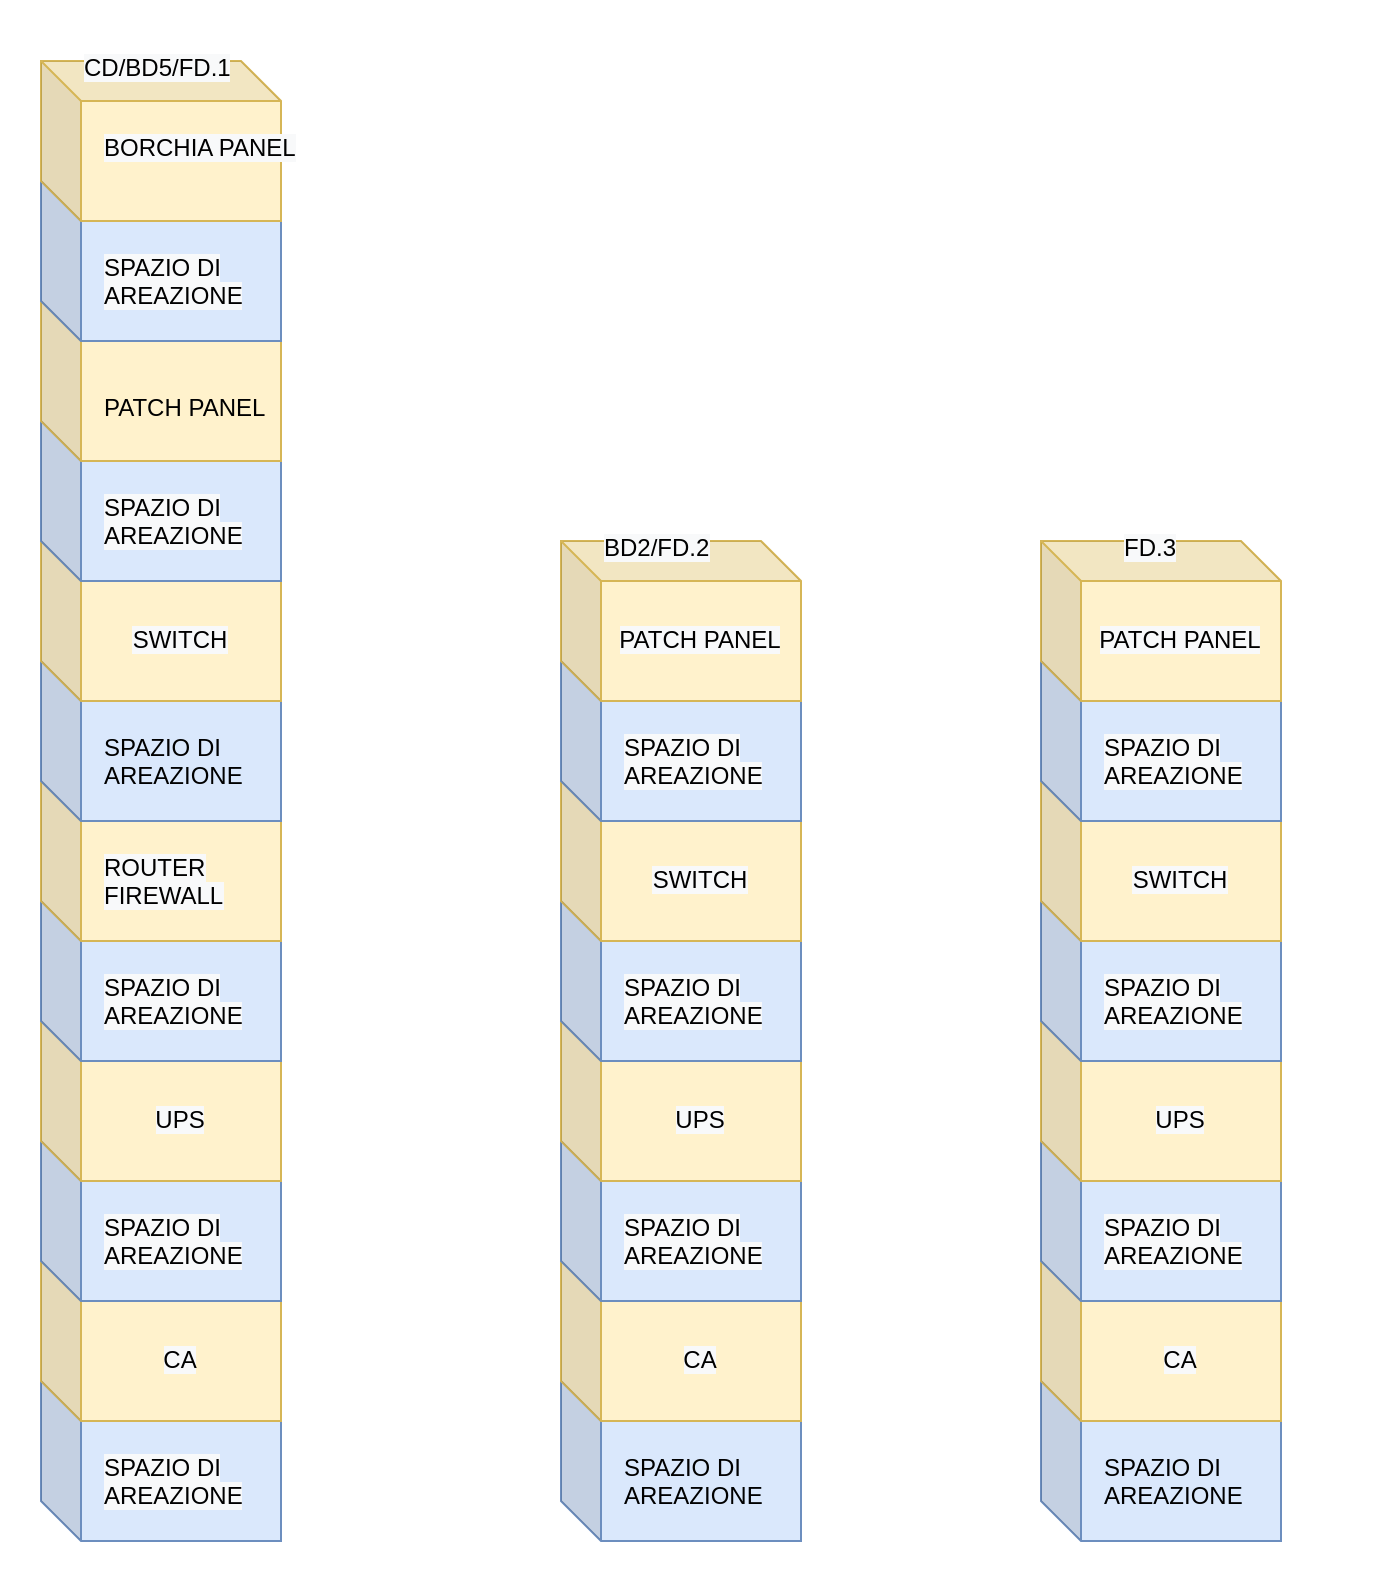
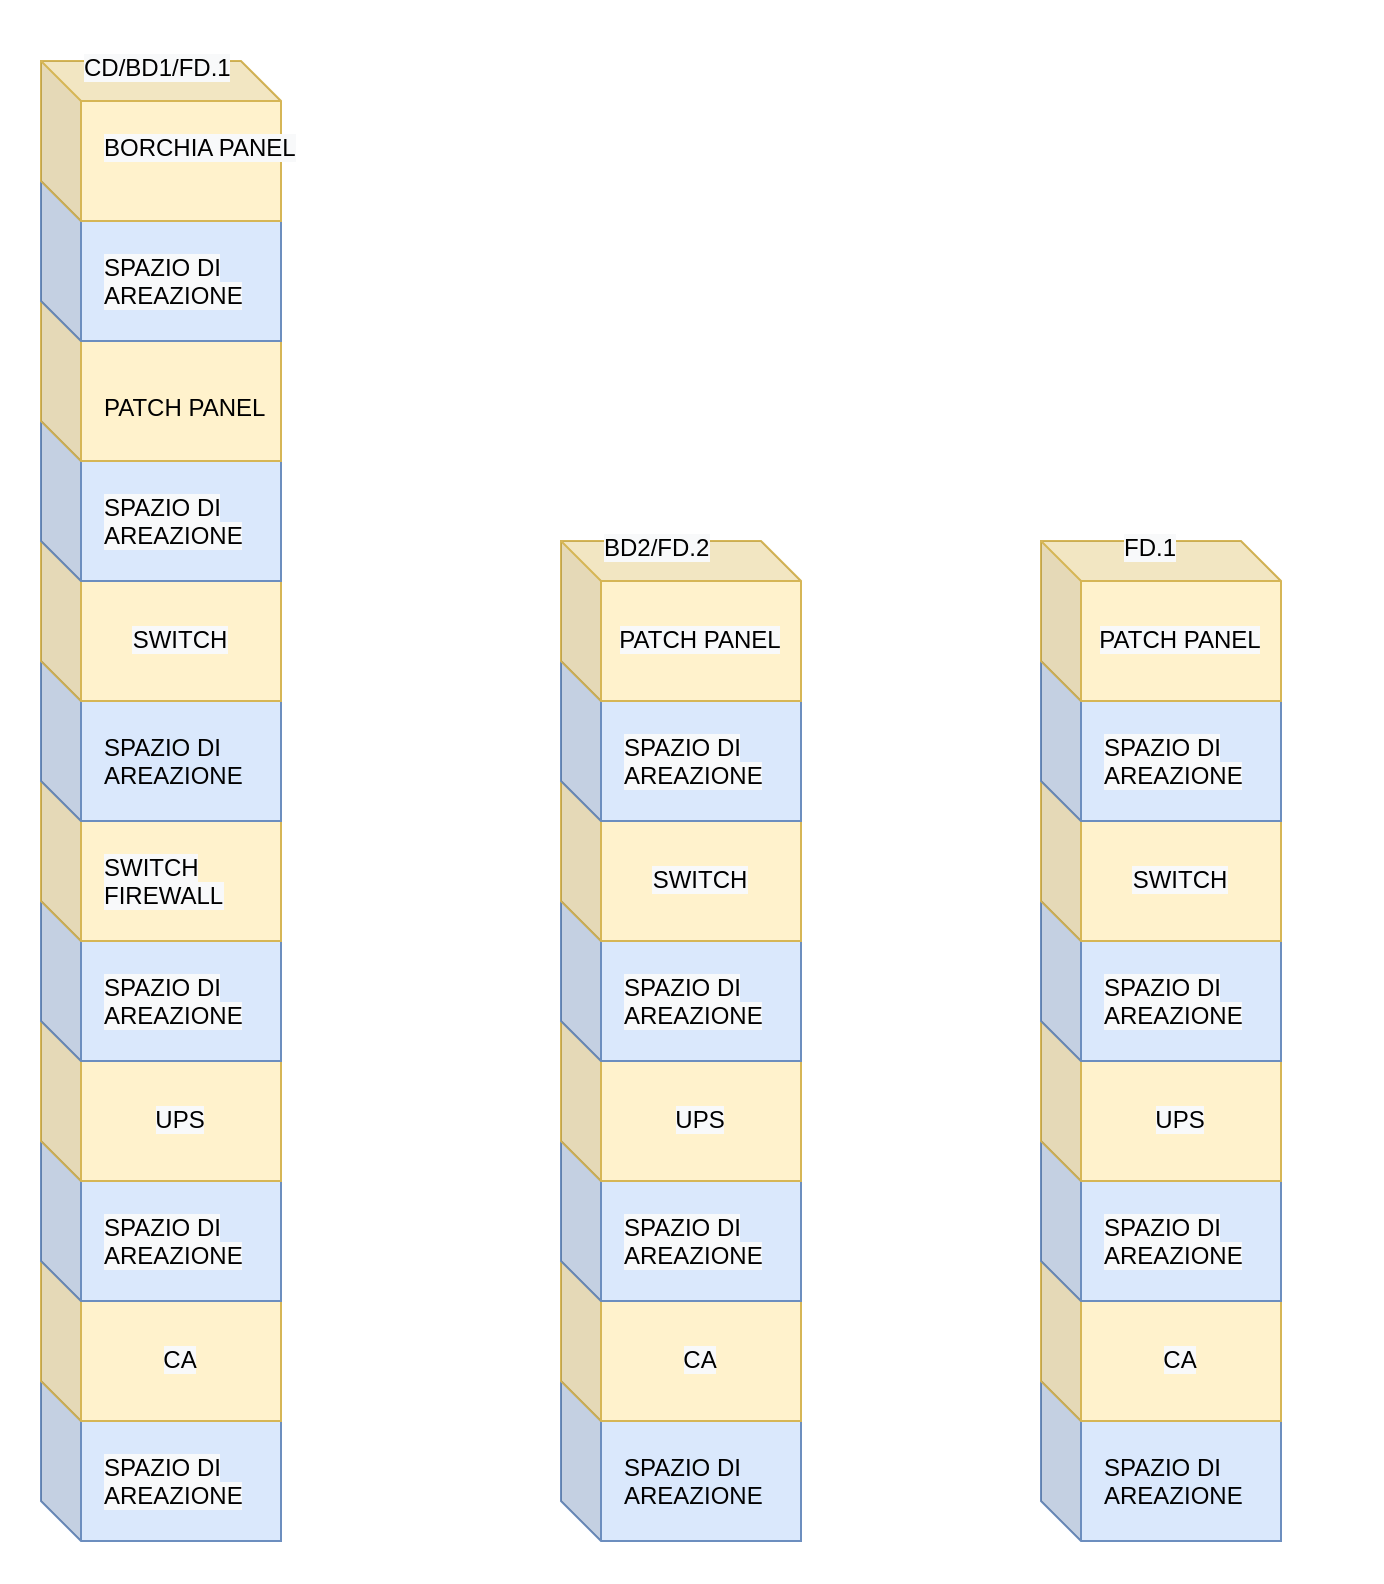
(156, 69) -> (156, 69)
(1149, 549) -> (1149, 549)
(203, 869) -> (203, 869)
